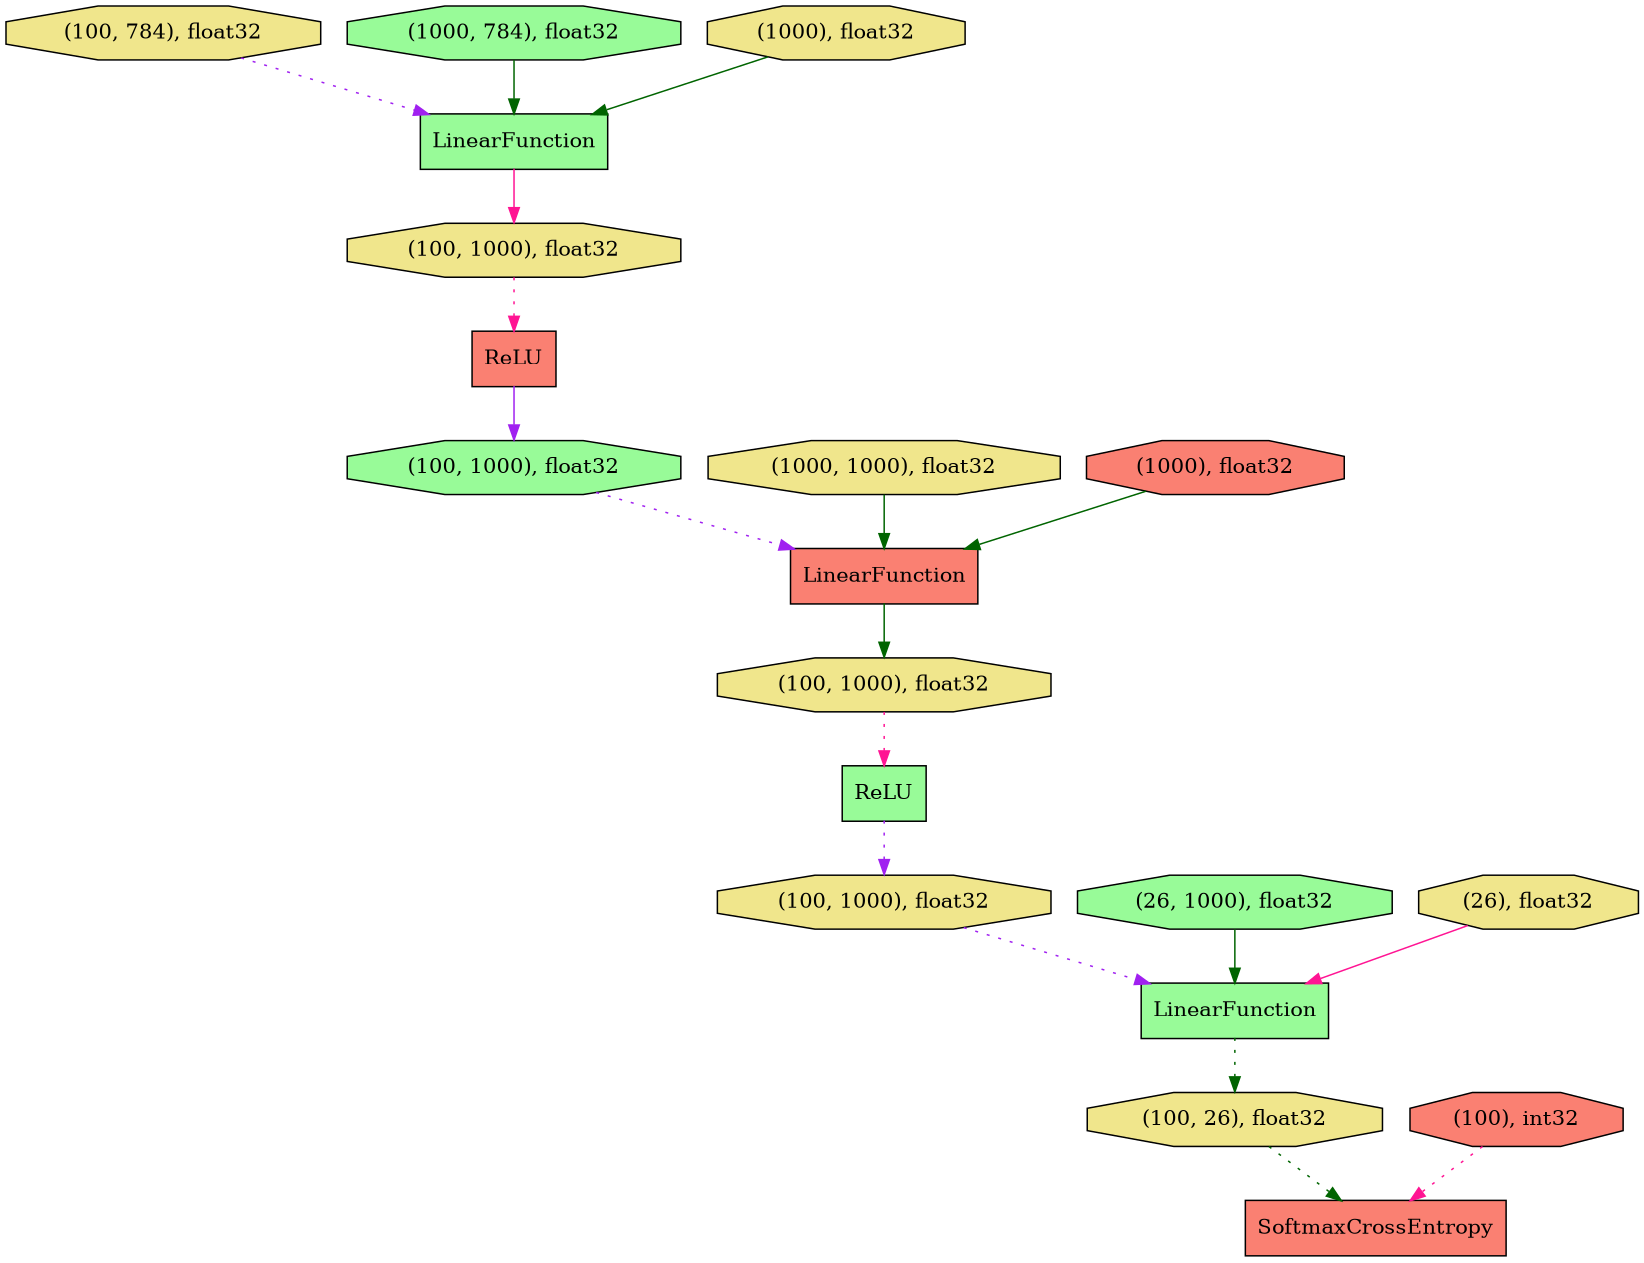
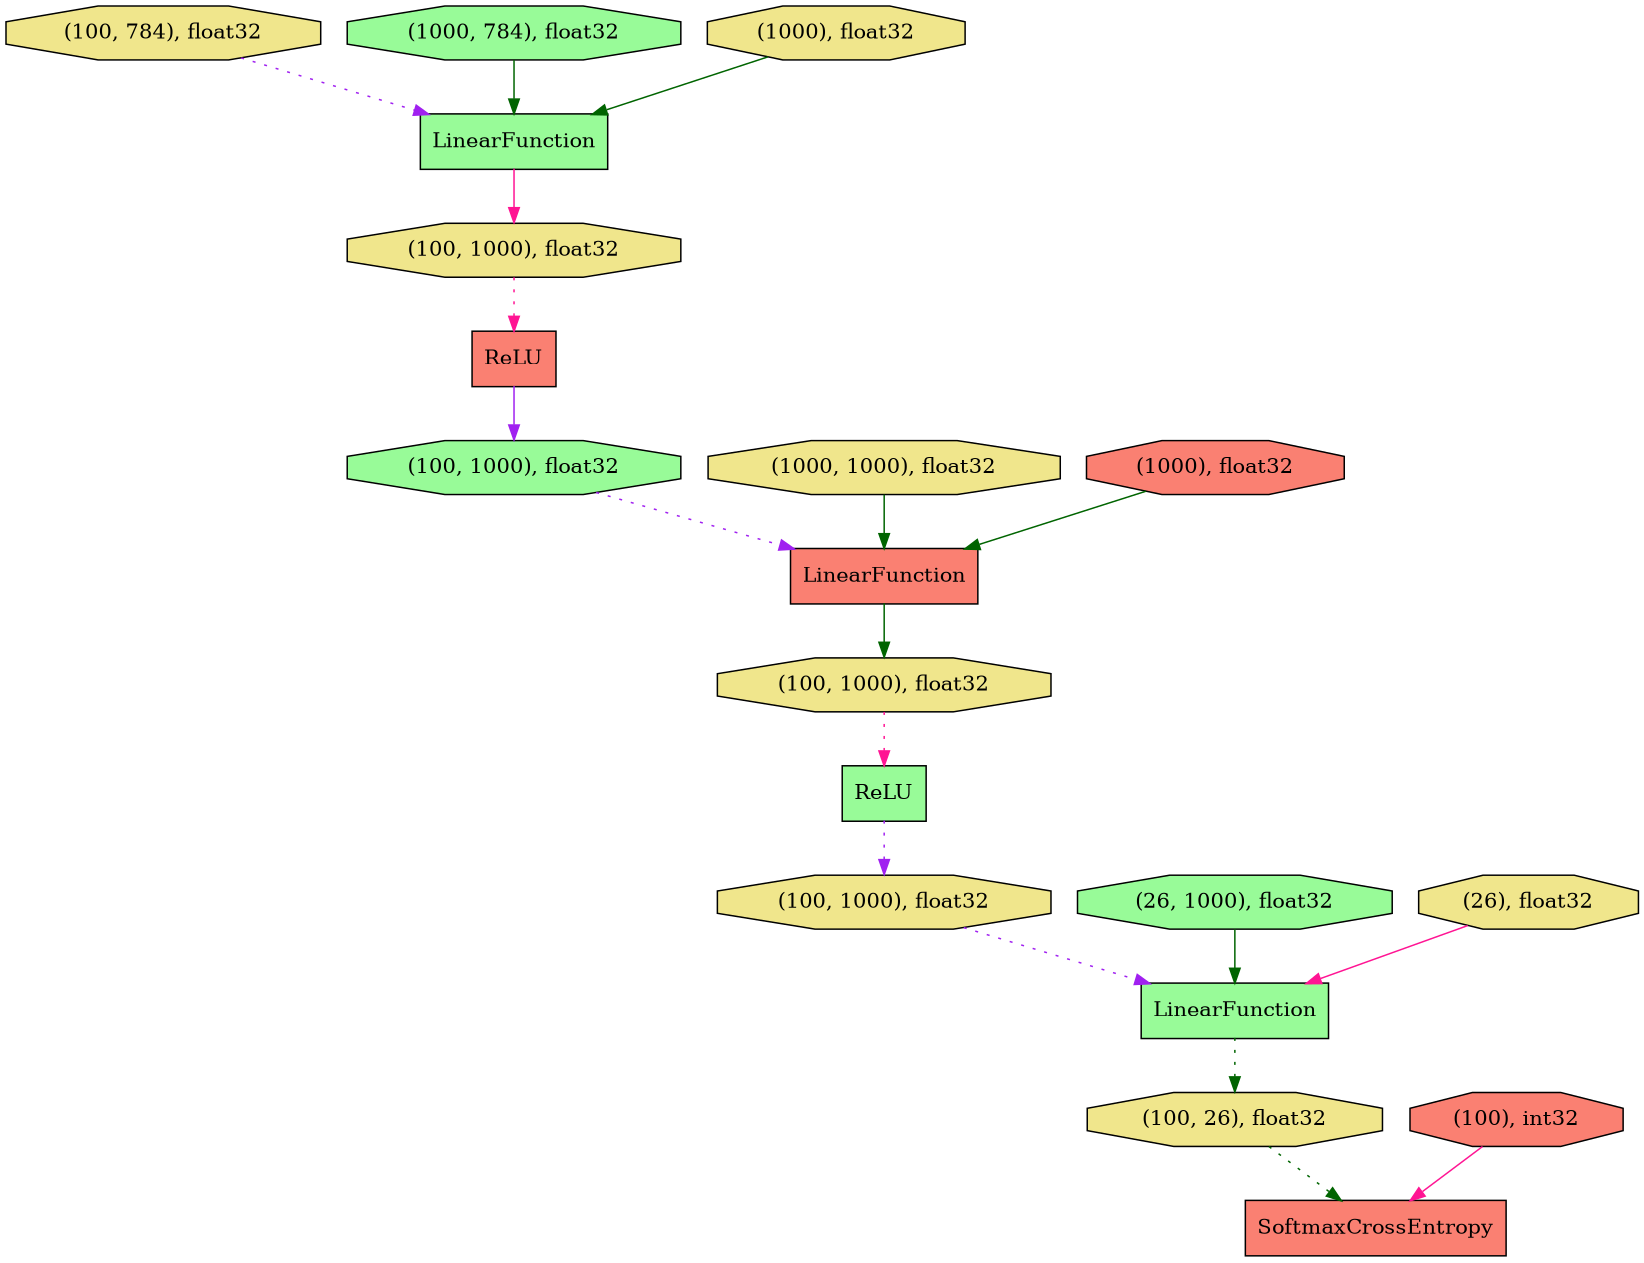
(1452, 1169) -> (1452, 1169)
